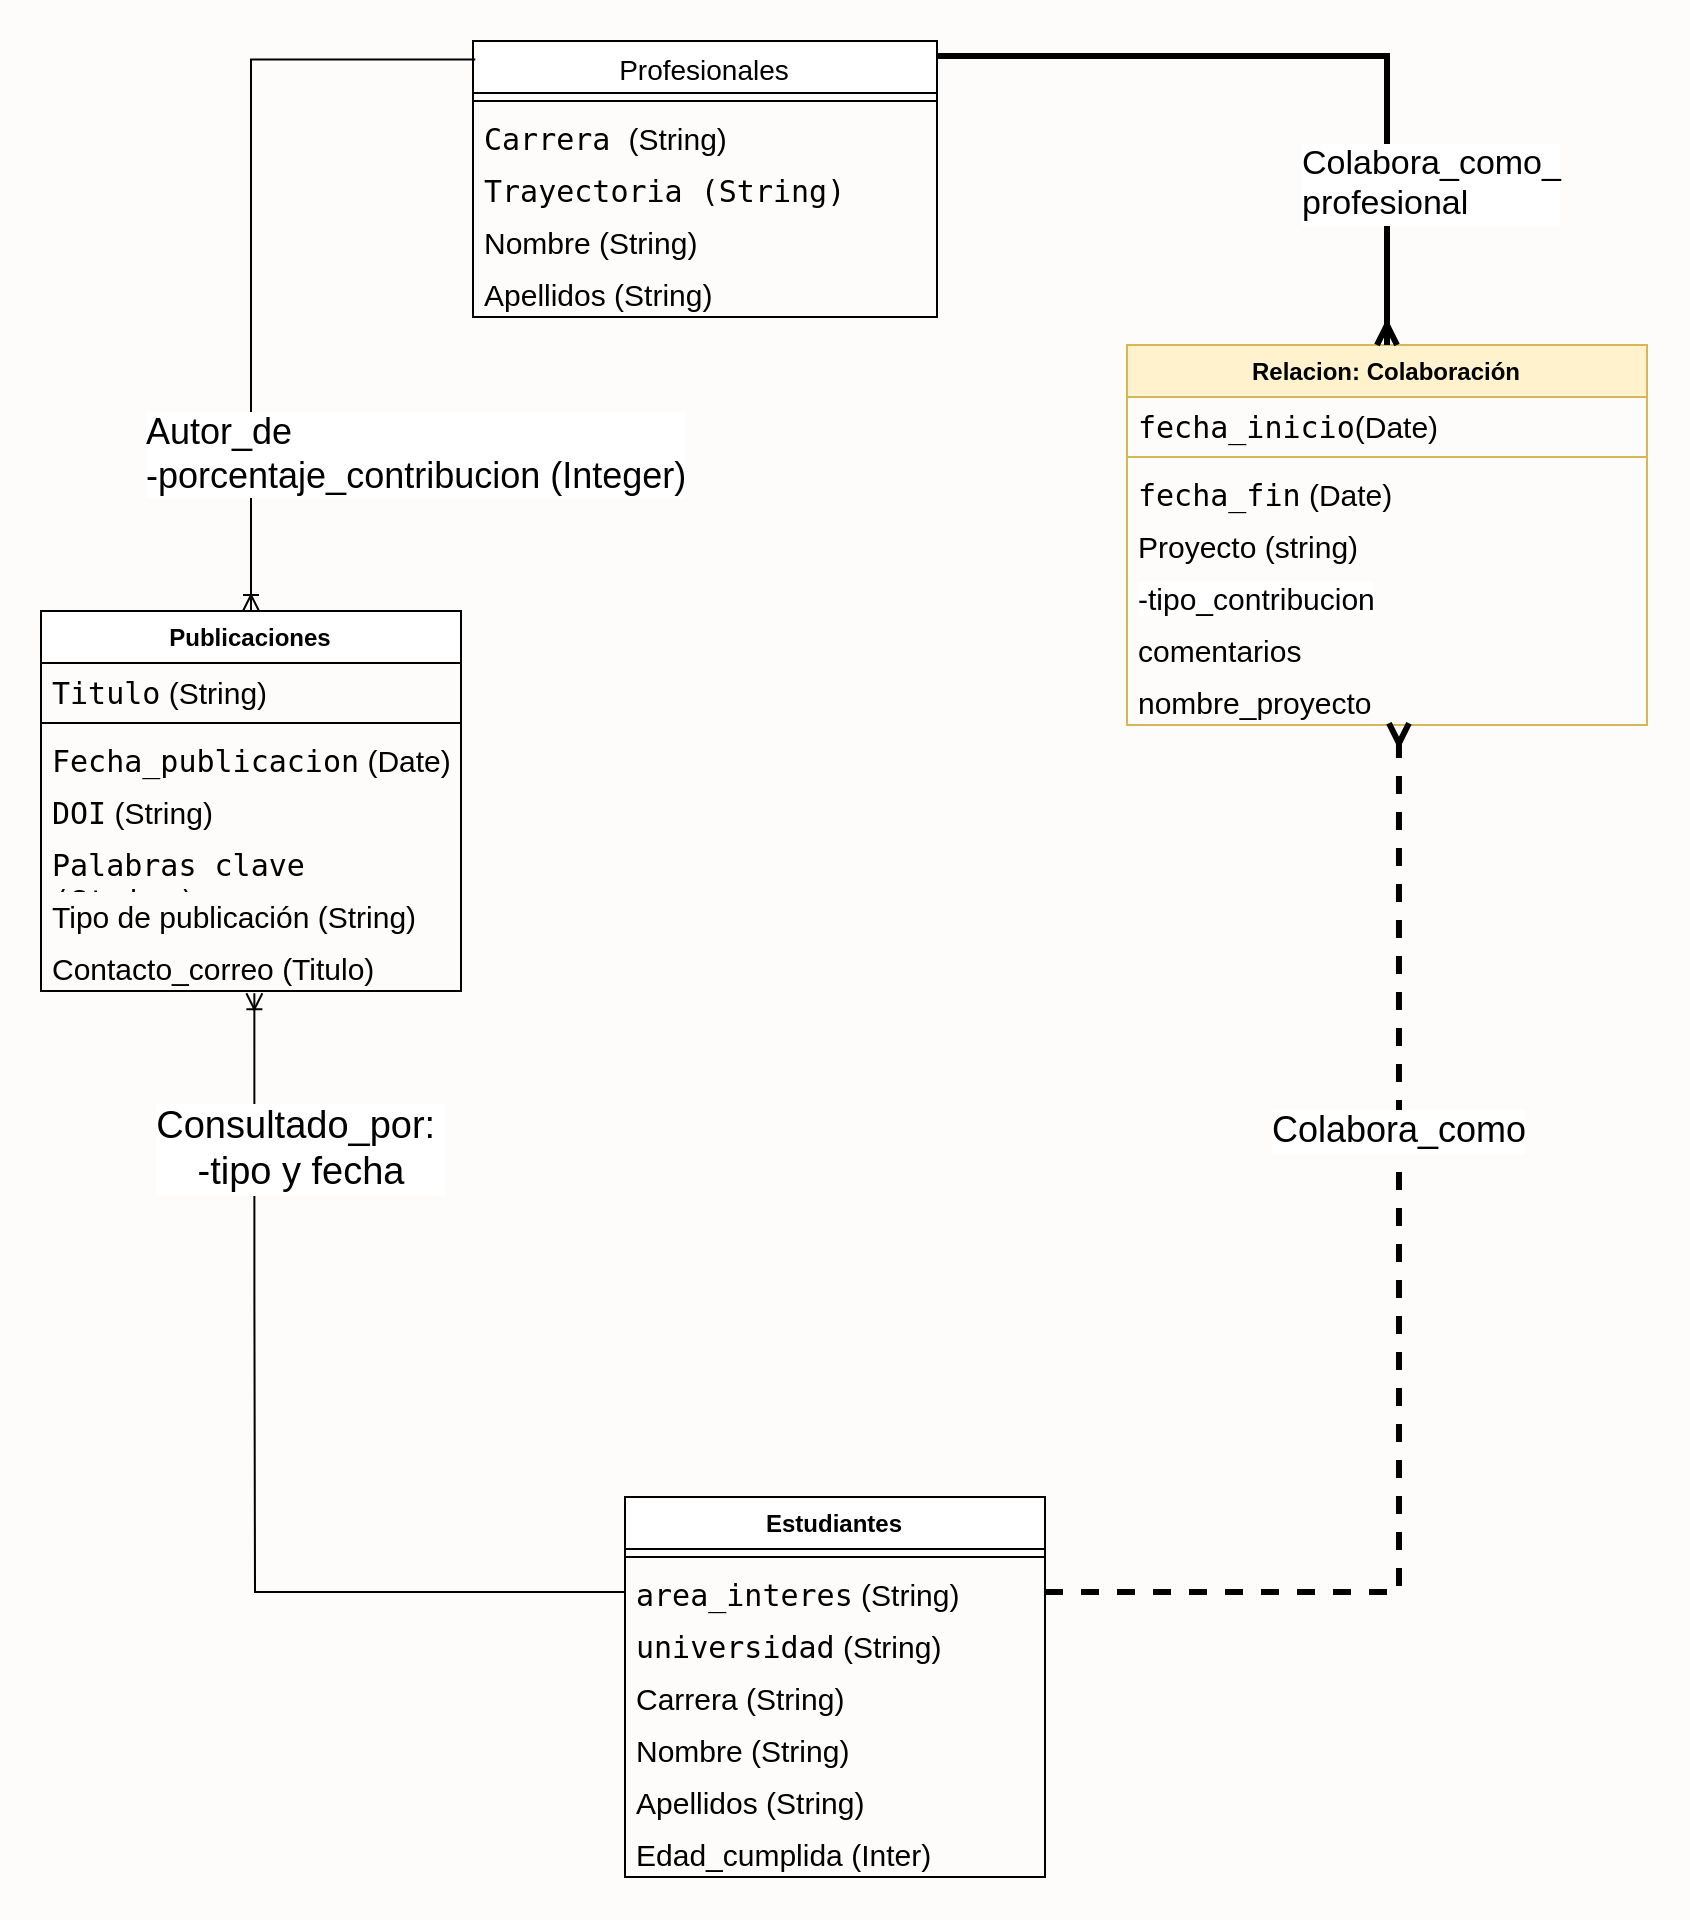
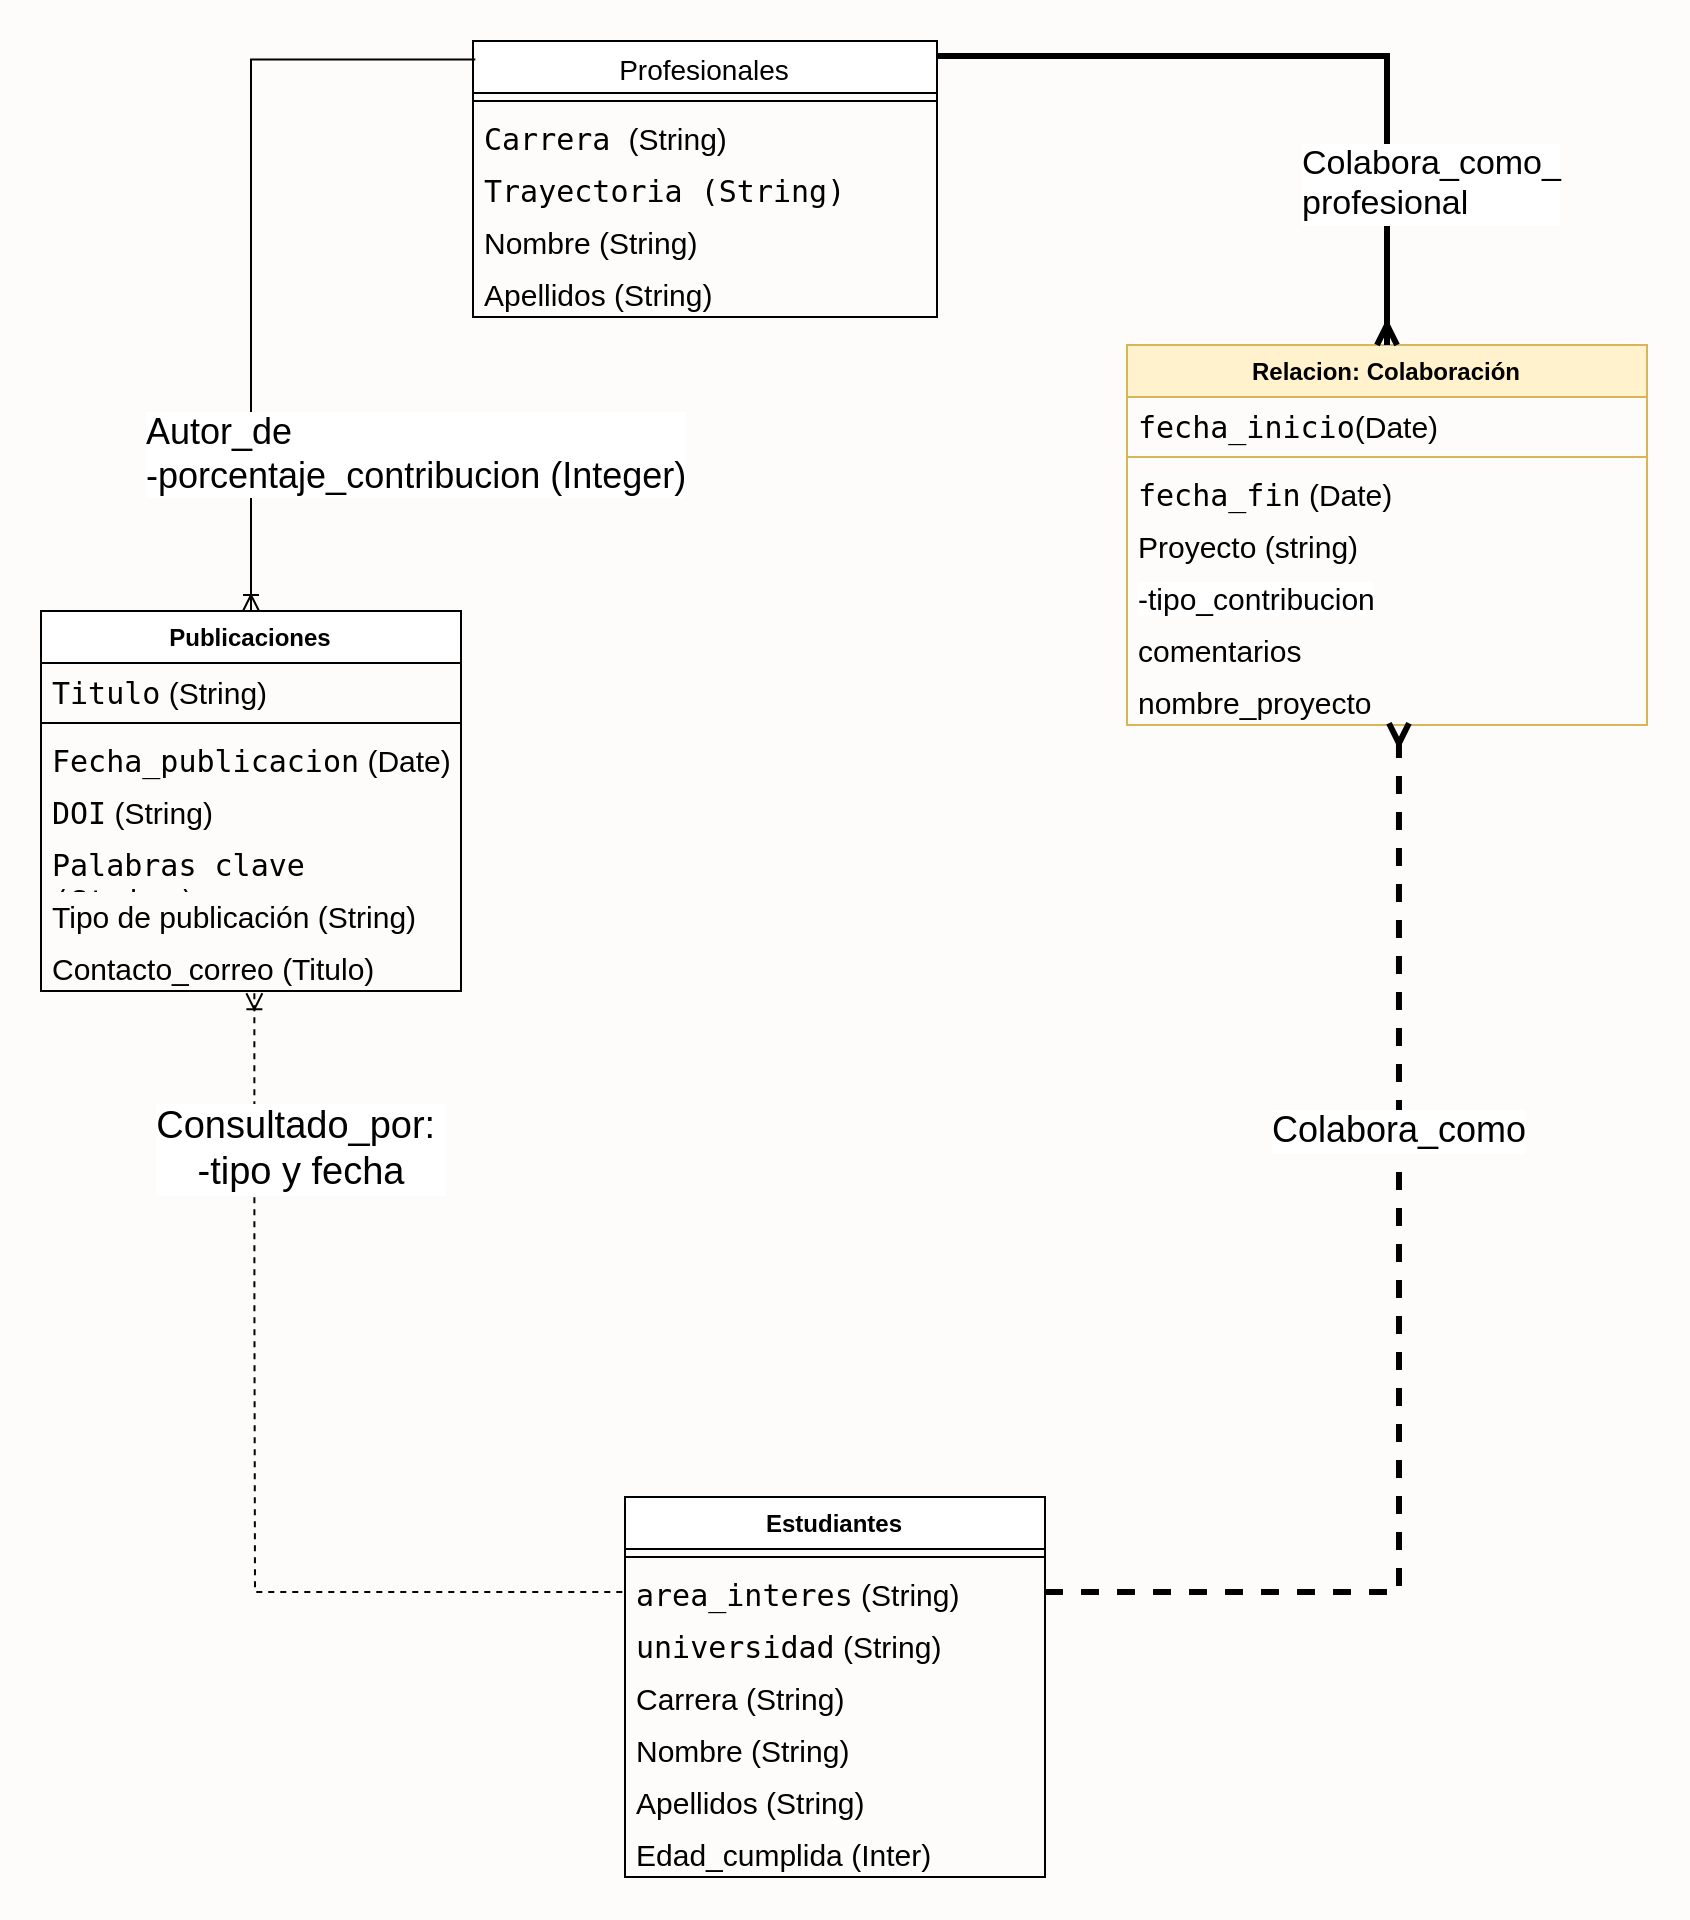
(255, 1576) -> (255, 1576)
